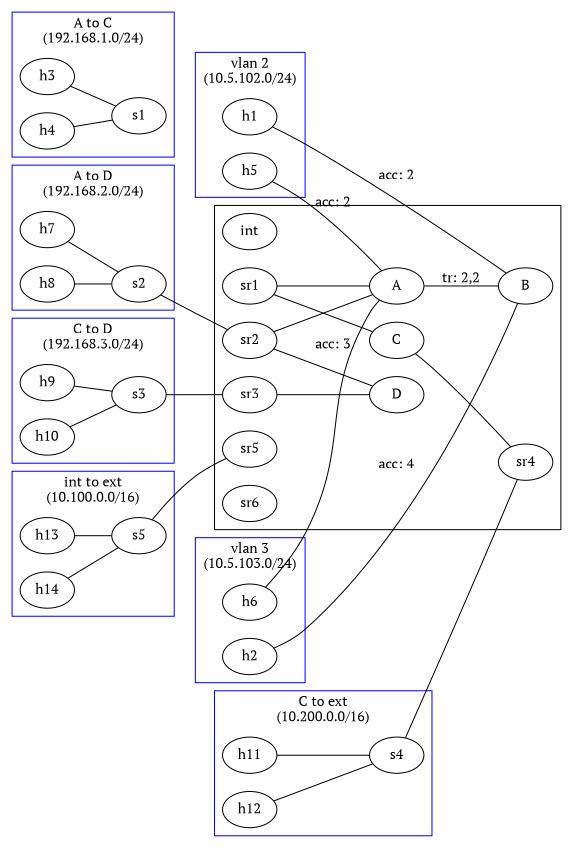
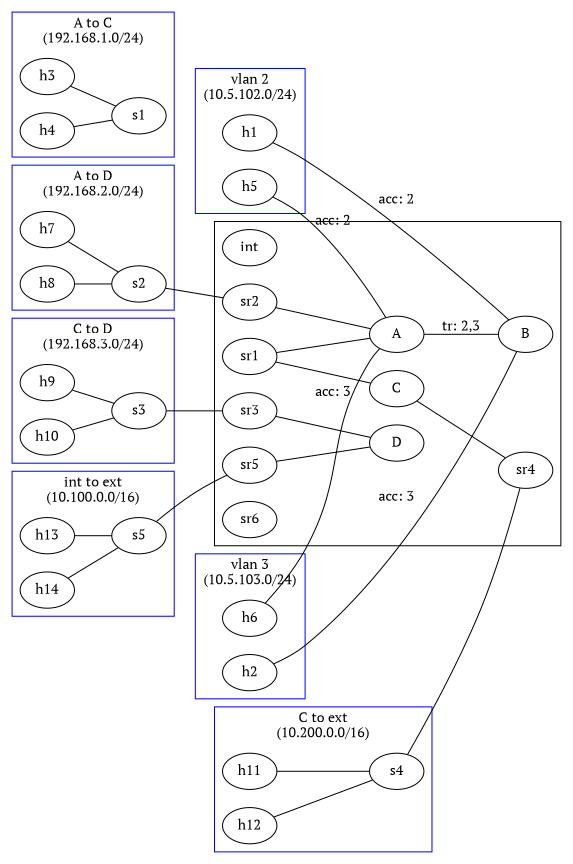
(461, 278) -> (461, 327)
(323, 367) -> (323, 454)
(397, 465) -> (397, 497)
